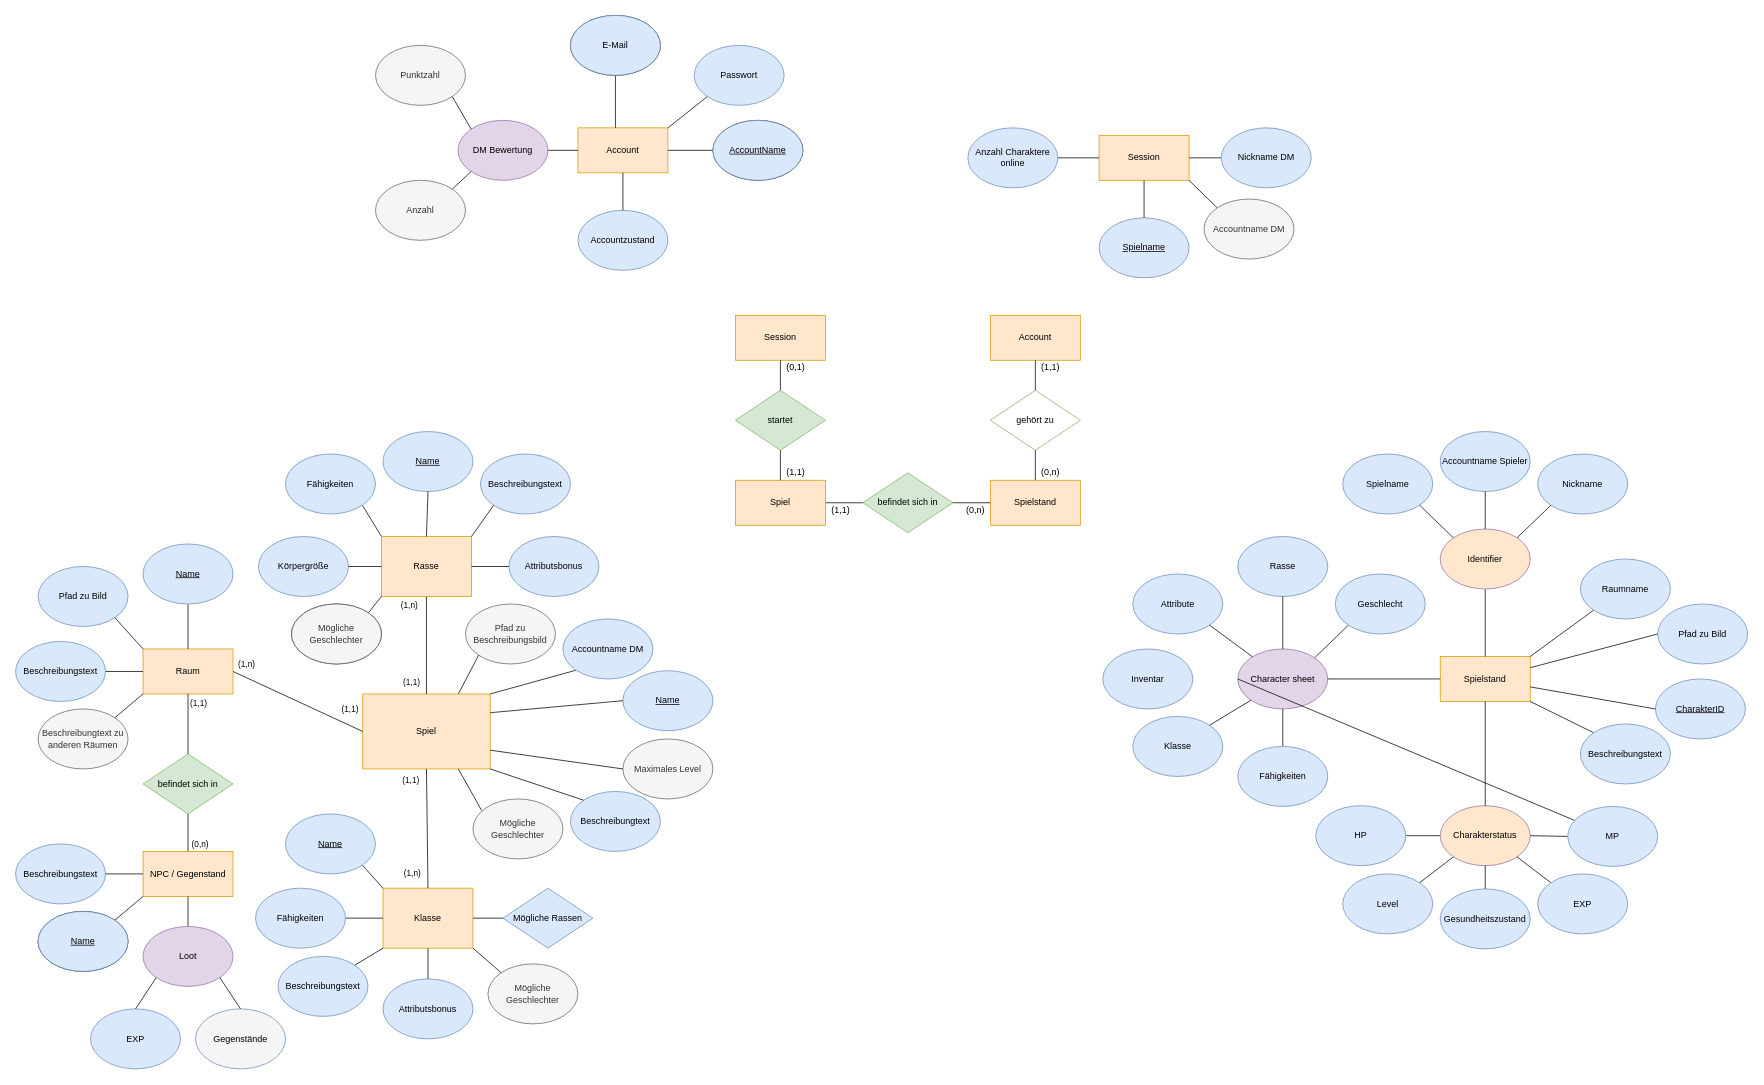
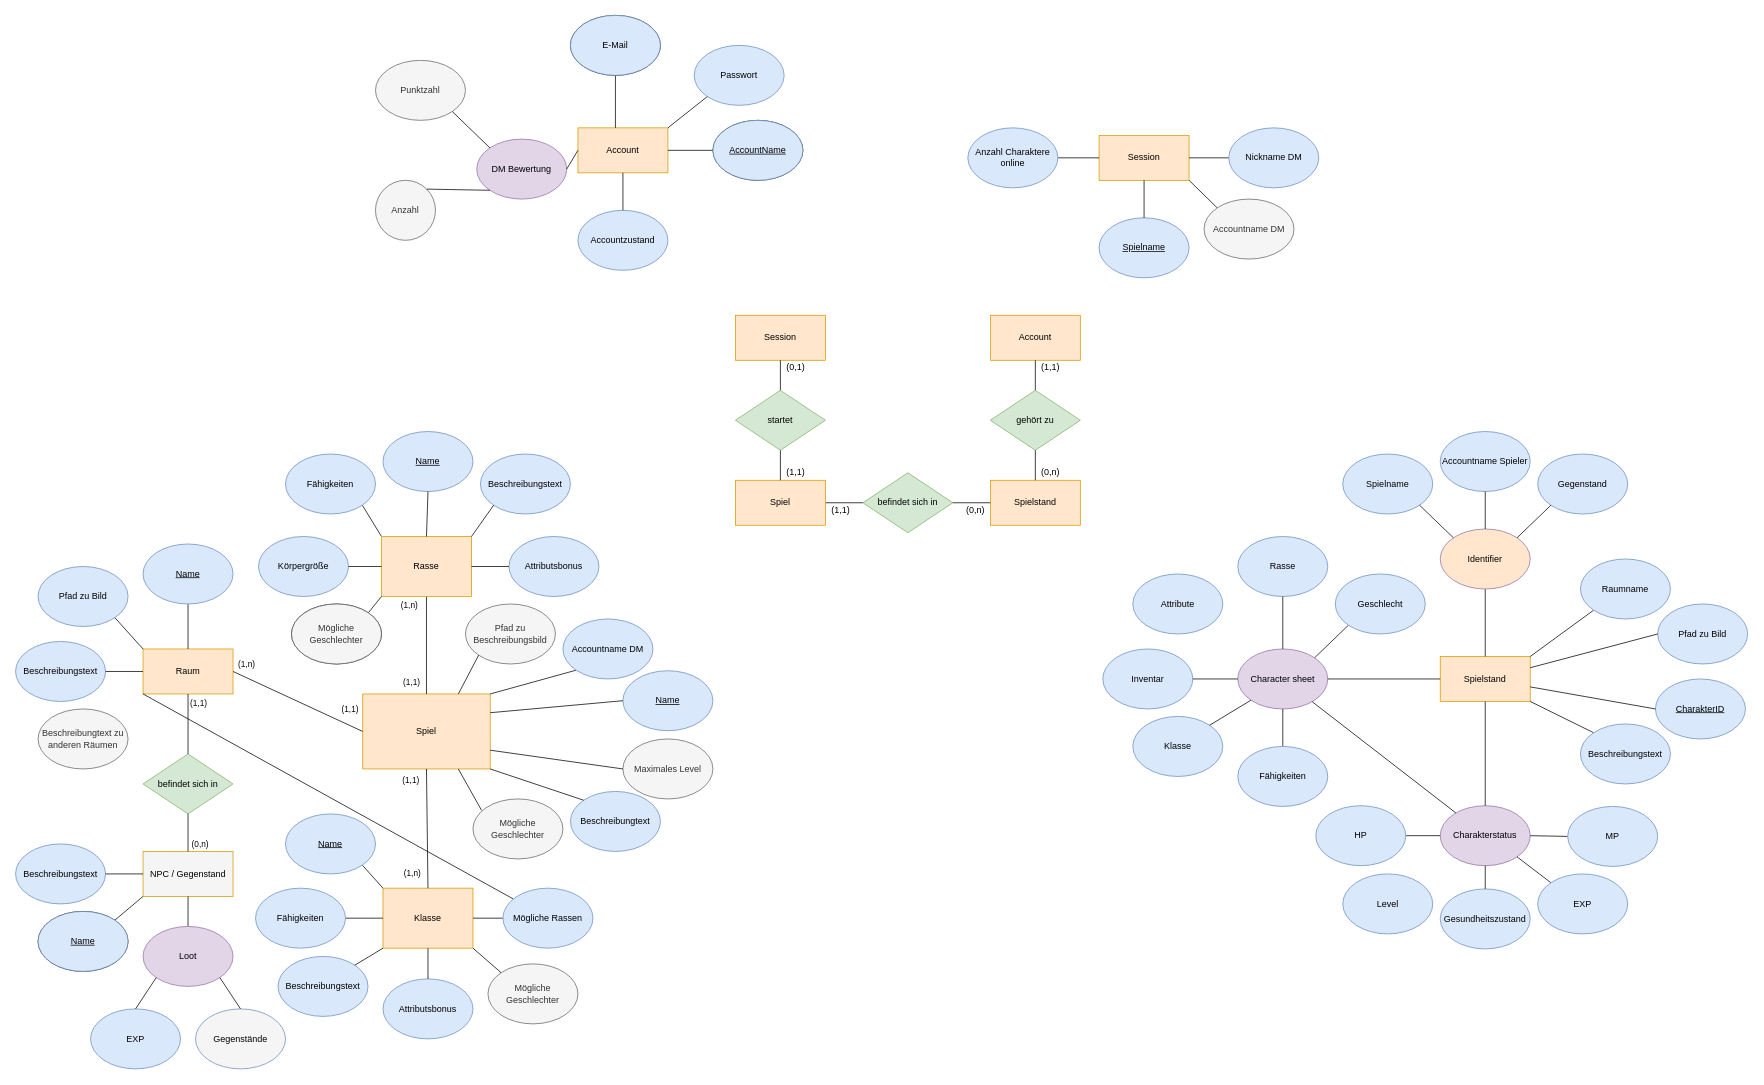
(420, 75) -> (420, 90)
(503, 150) -> (522, 169)
(1266, 158) -> (1274, 158)
(420, 210) -> (405, 210)
(1035, 420) -> (1035, 420)
(1583, 484) -> (1583, 484)
(1232, 641) -> (1384, 757)
(129, 706) -> (328, 796)
(1459, 772) -> (1216, 679)
(1485, 836) -> (1485, 836)
(1437, 870) -> none
(188, 874) -> (188, 874)
(548, 918) -> (548, 918)
